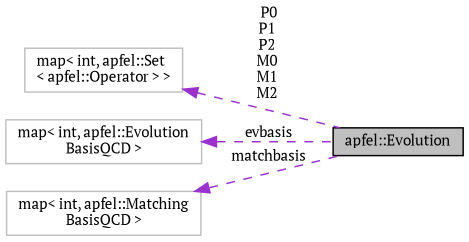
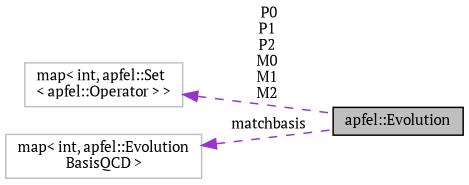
(267, 134) -> (267, 125)
(104, 213) -> none
